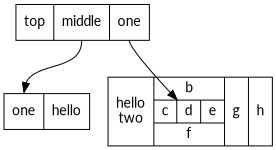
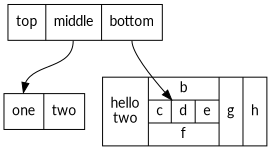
(129, 22) -> (132, 22)
(67, 111) -> (64, 111)
